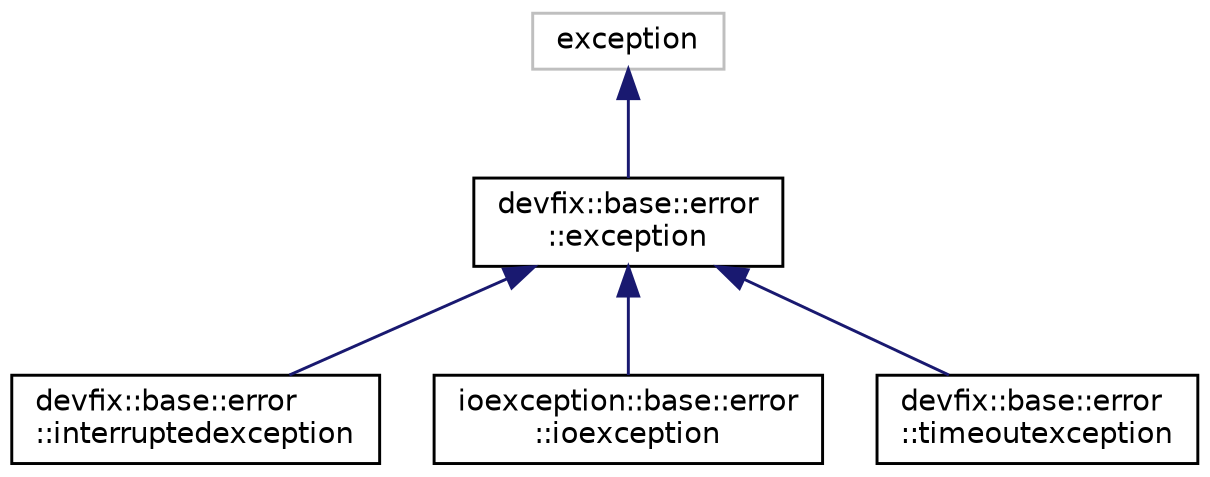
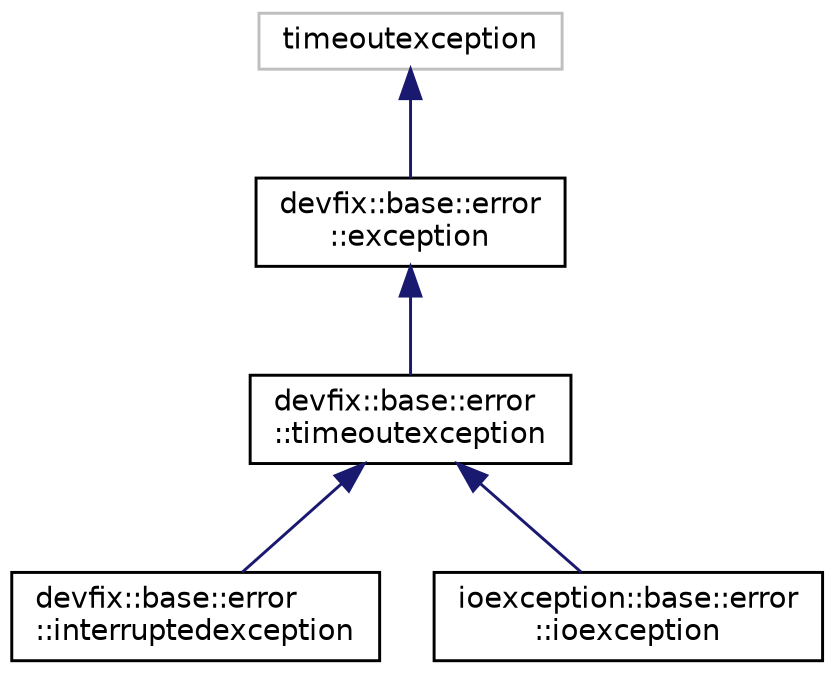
(628, 41) -> (411, 41)
(398, 327) -> (292, 528)
(628, 336) -> (531, 528)
